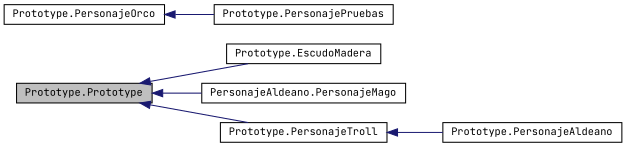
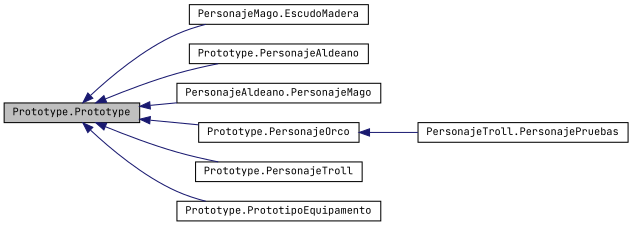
(304, 14) -> (523, 132)
(304, 54) -> (279, 14)
none -> (175, 123)
(420, 132) -> (161, 78)
none -> (279, 211)
